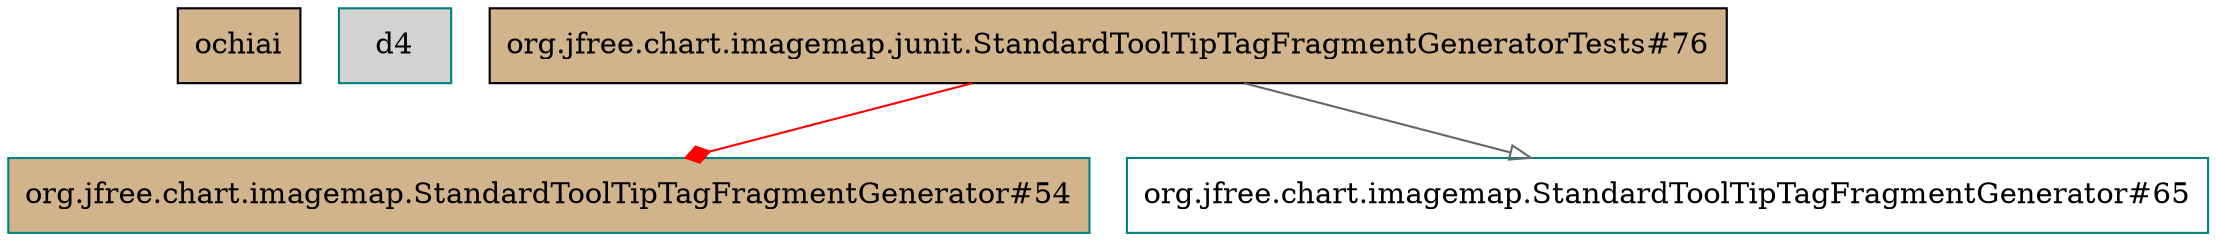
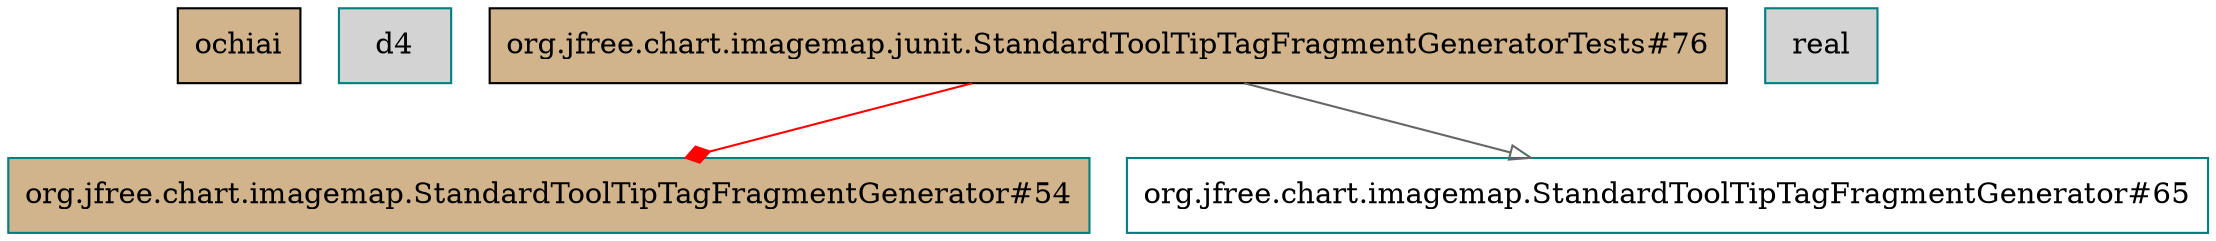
none -> (1821, 46)
